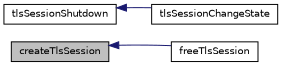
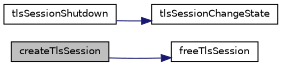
(139, 8) -> (129, 21)
(145, 45) -> (135, 58)
